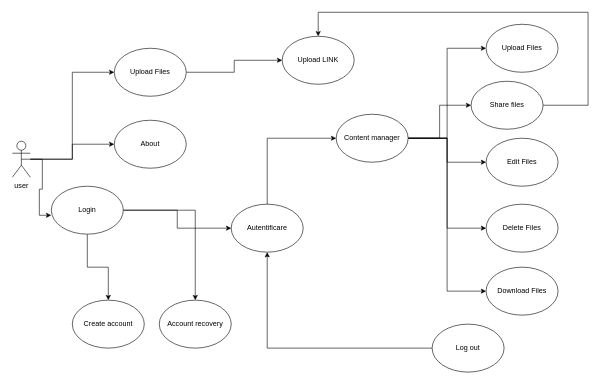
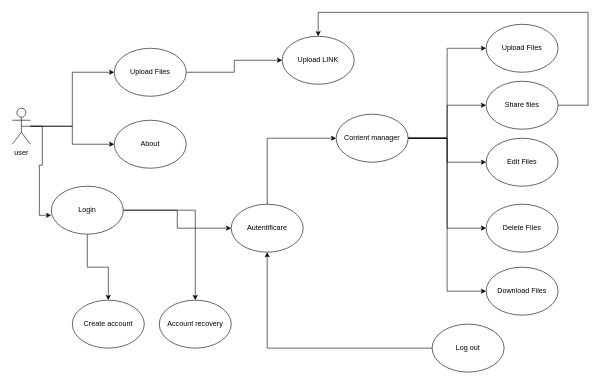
(507, 105) -> (522, 105)
(21, 159) -> (21, 126)
